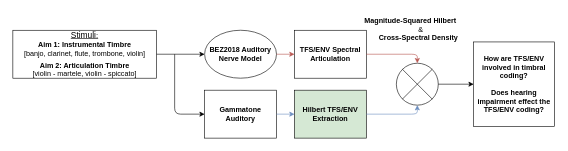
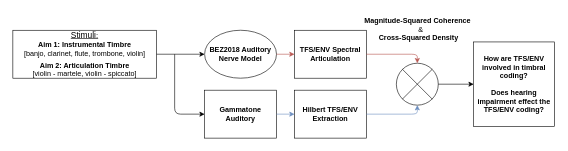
(411, 21) -> (417, 21)
(420, 38) -> (419, 38)
(330, 114) -> (330, 114)
